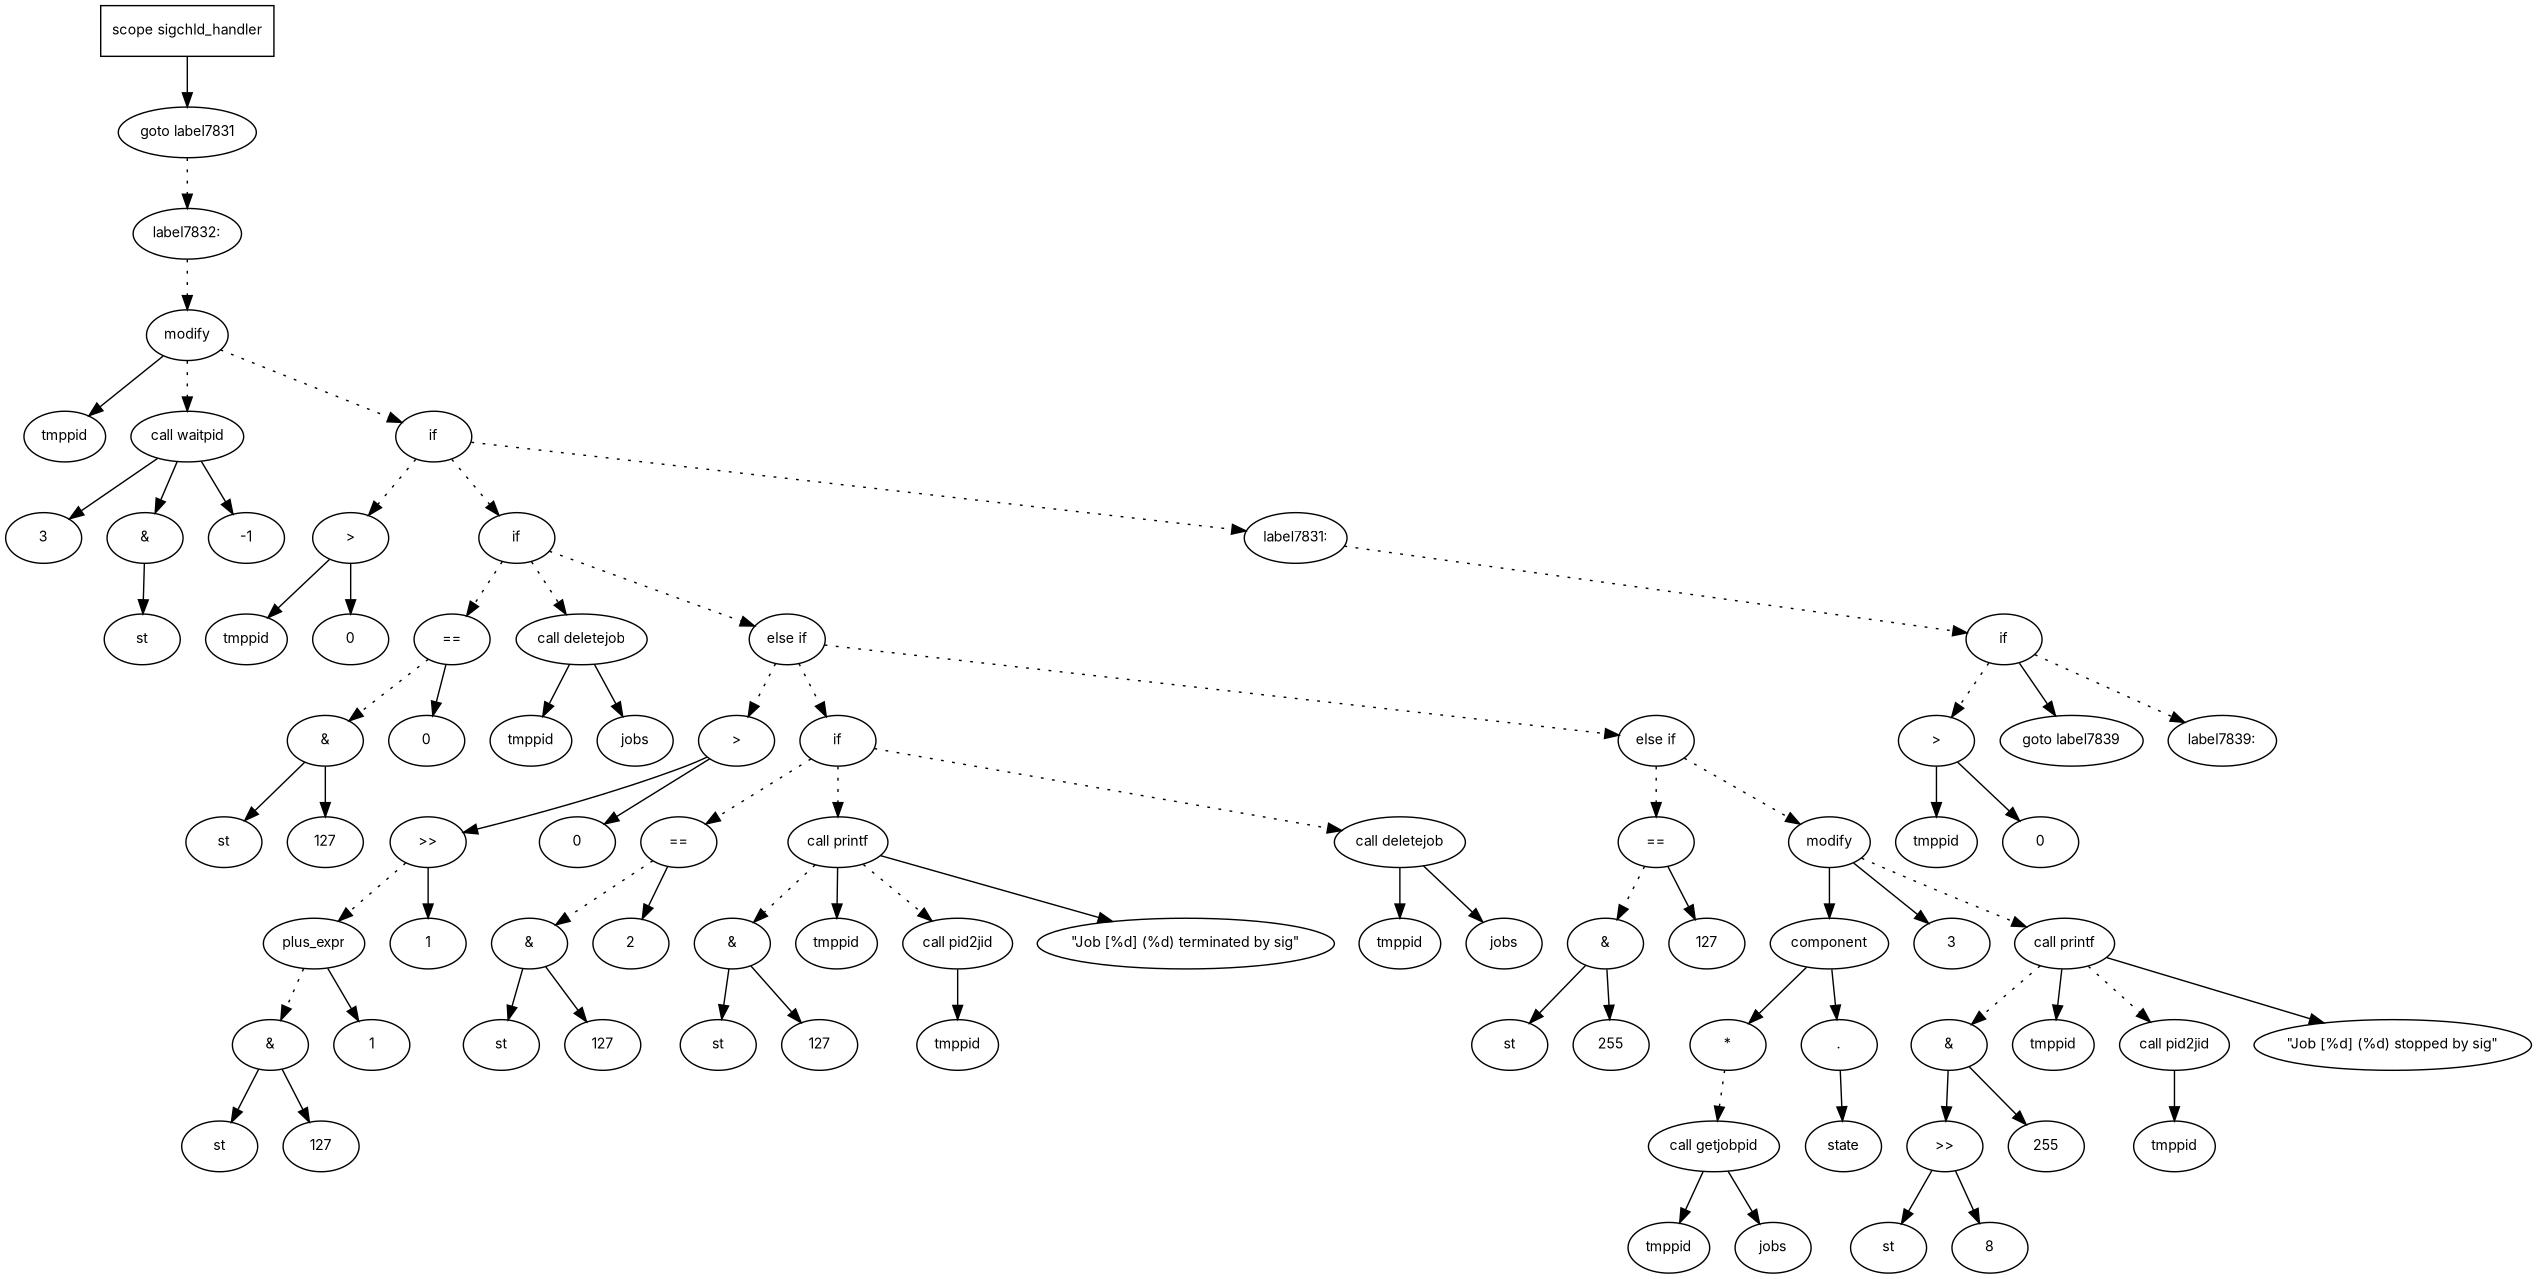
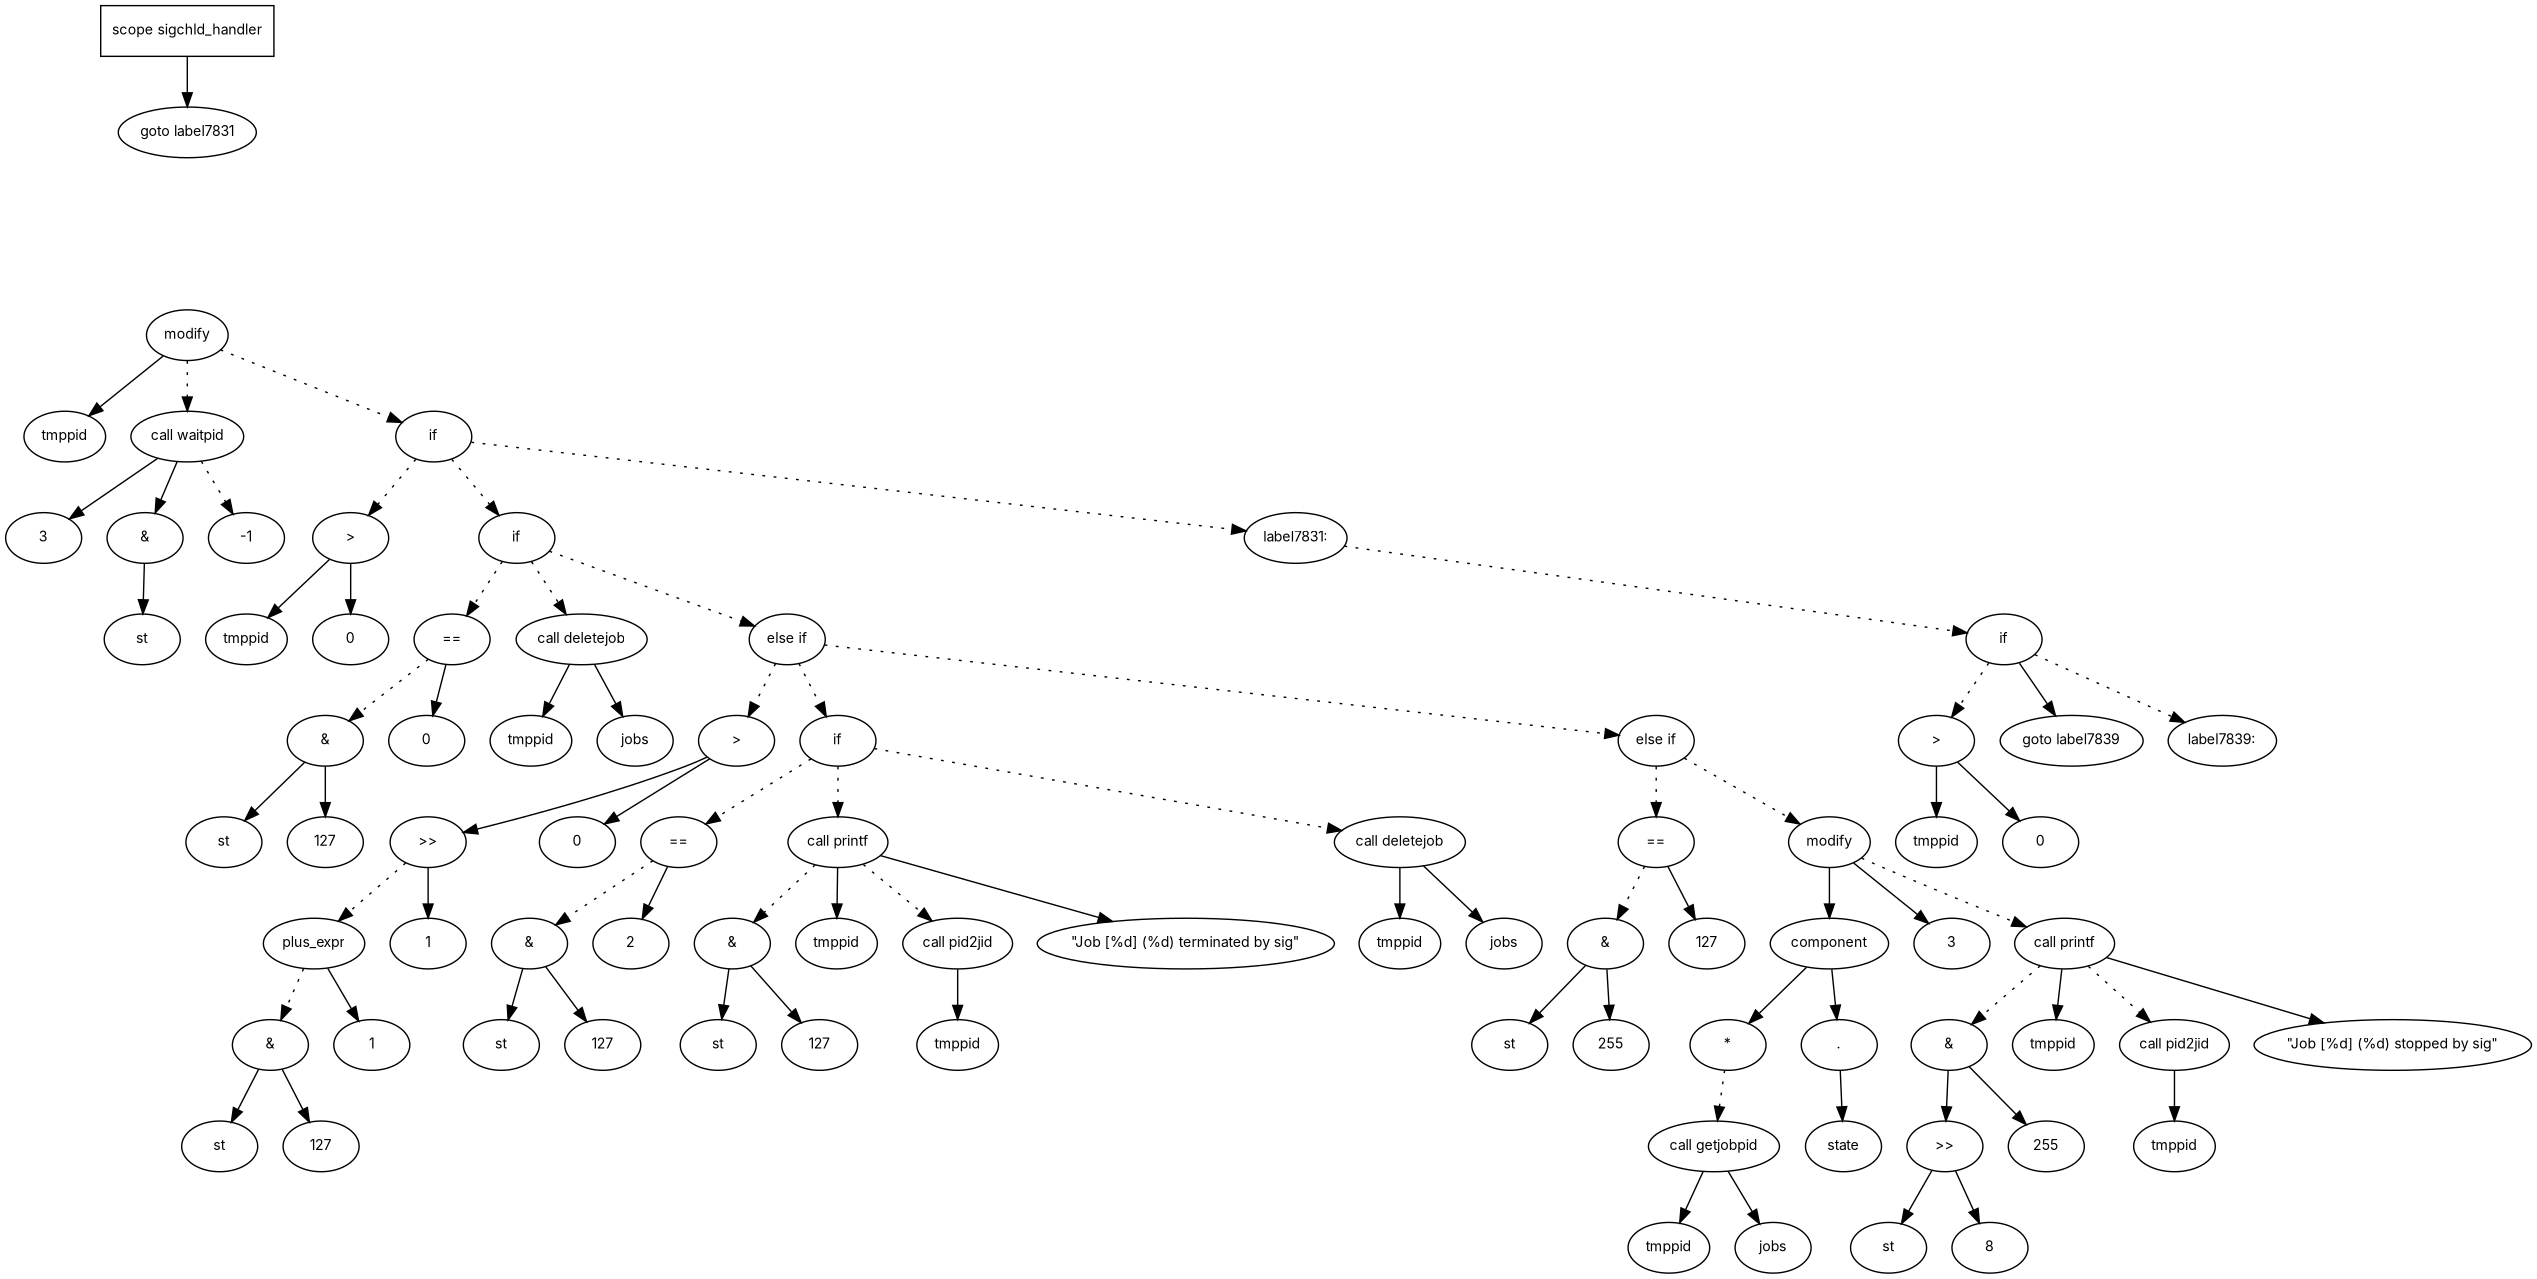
(187, 234) -> none
(213, 482) -> (213, 482)
